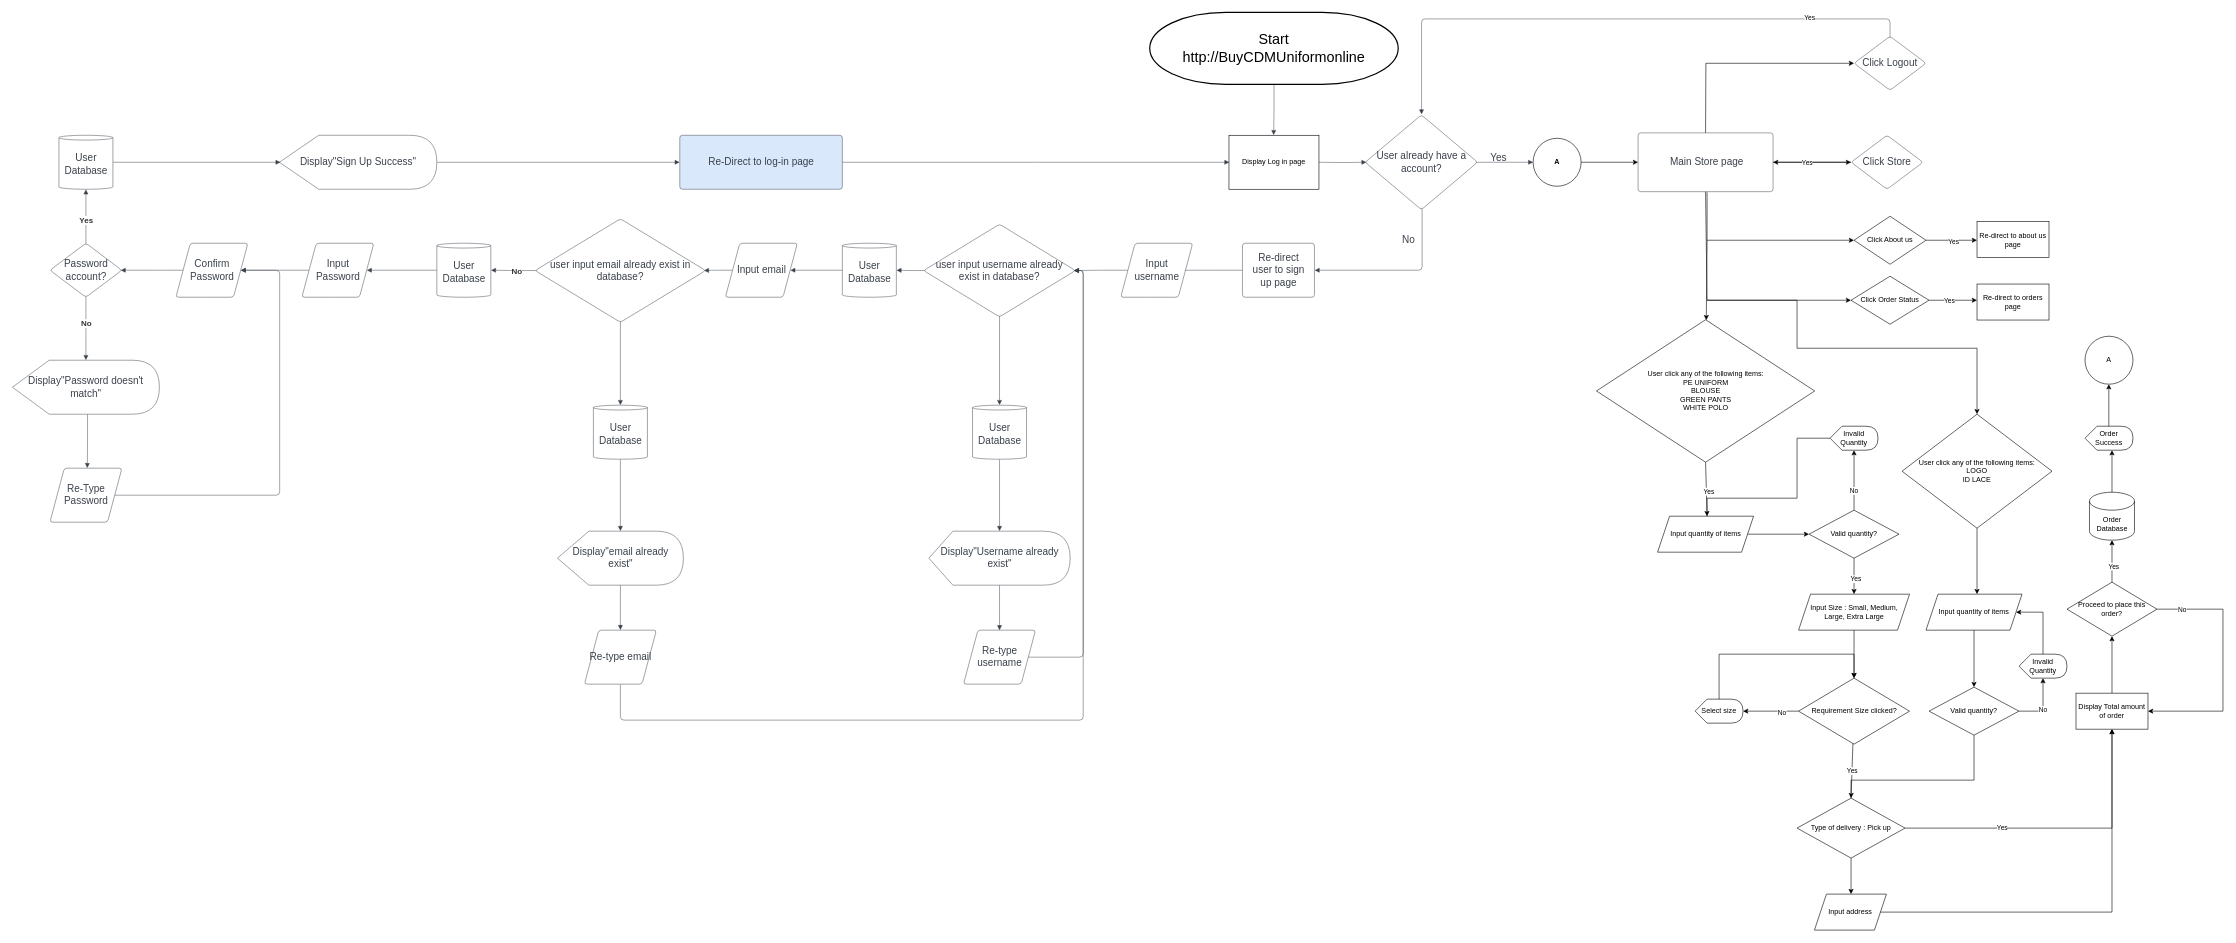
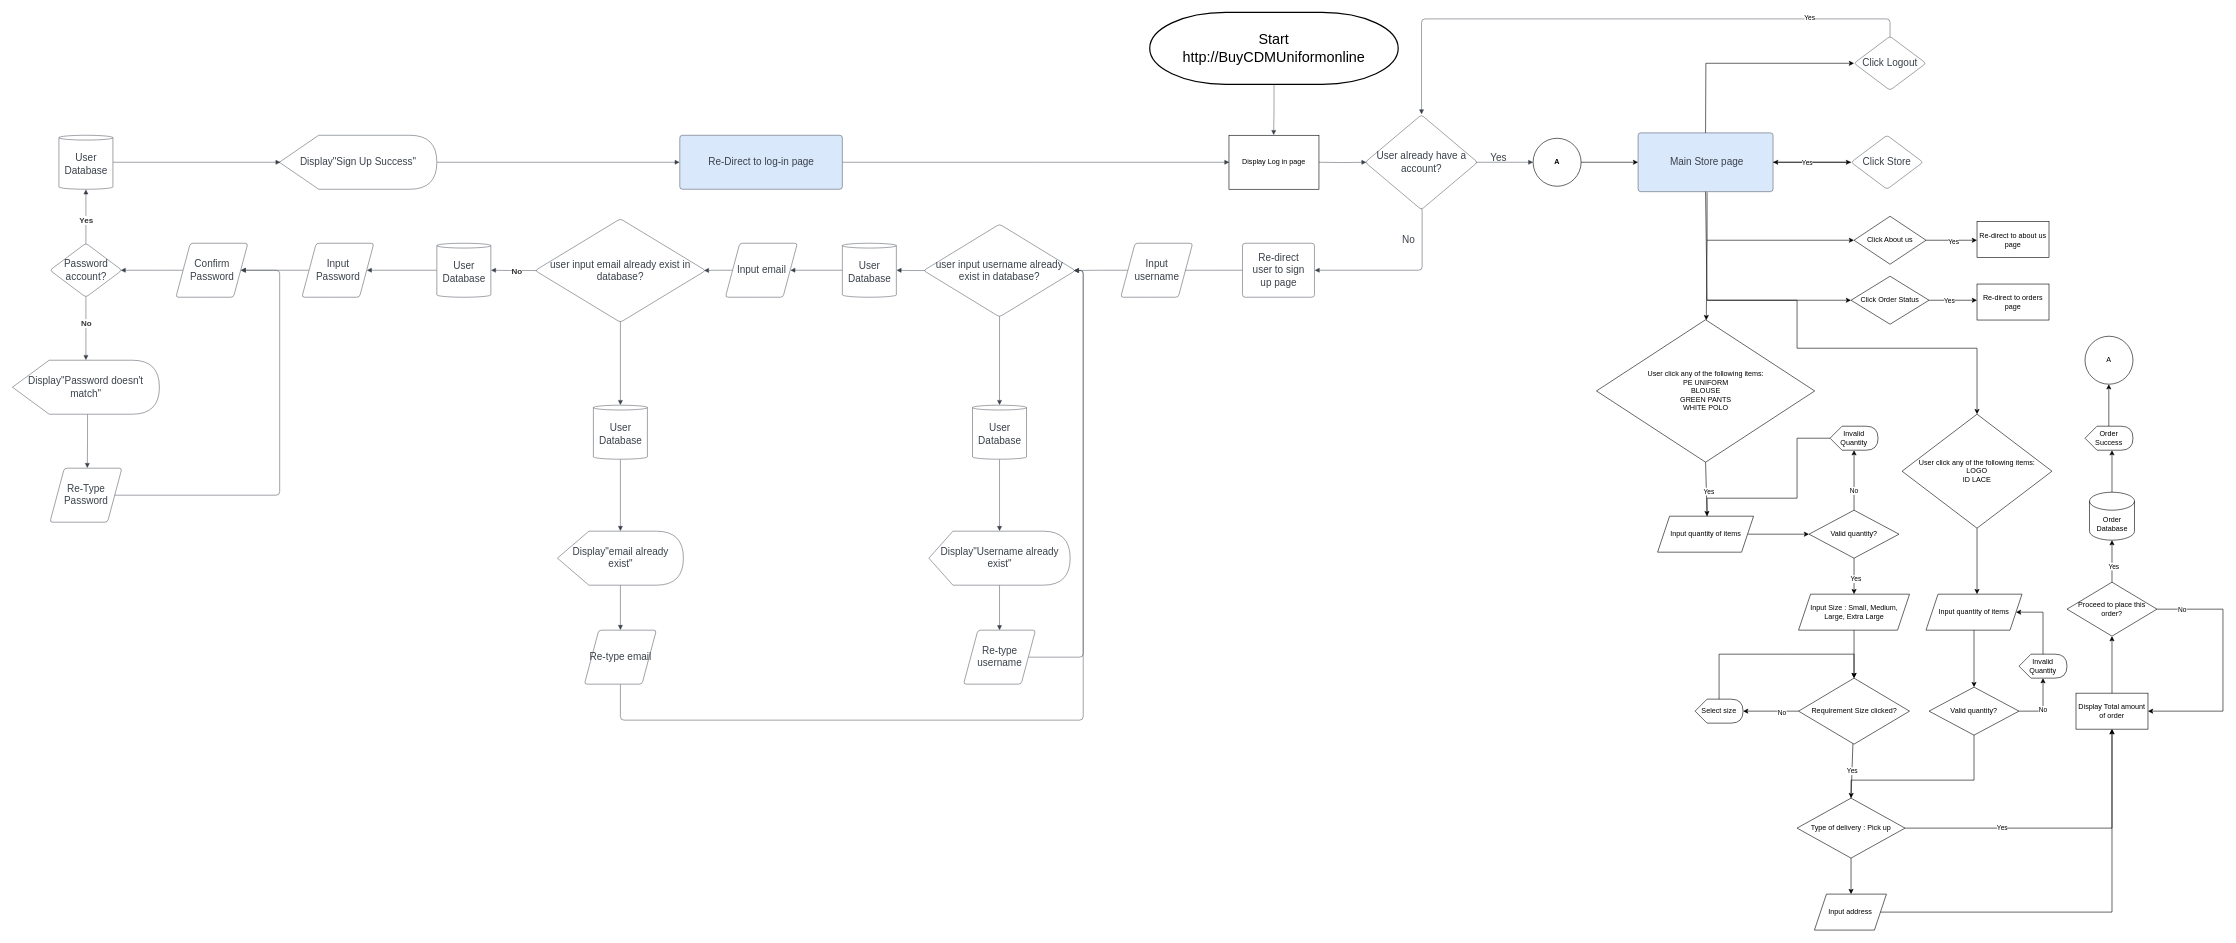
(1706, 162) -> (1706, 162)
